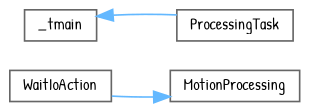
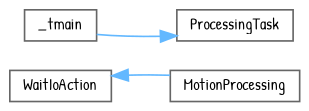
(145, 14) -> (128, 36)
(133, 97) -> (149, 75)
